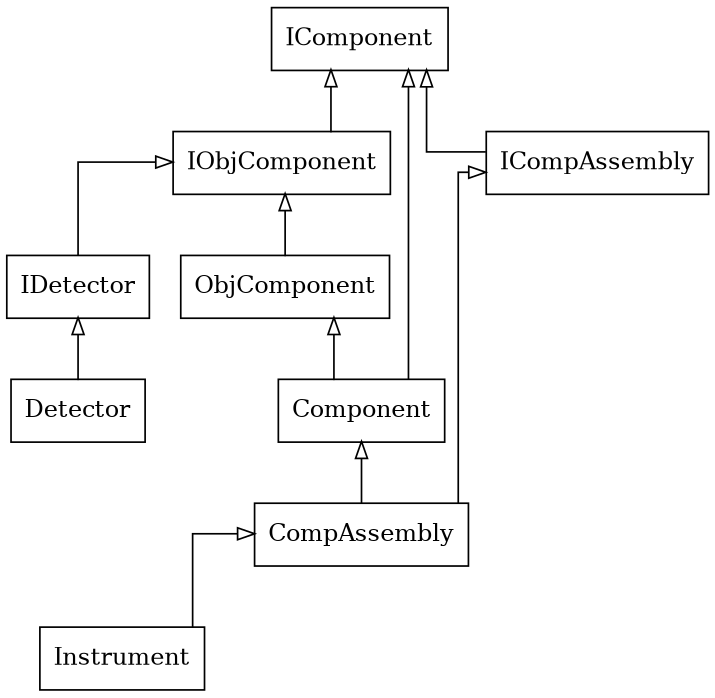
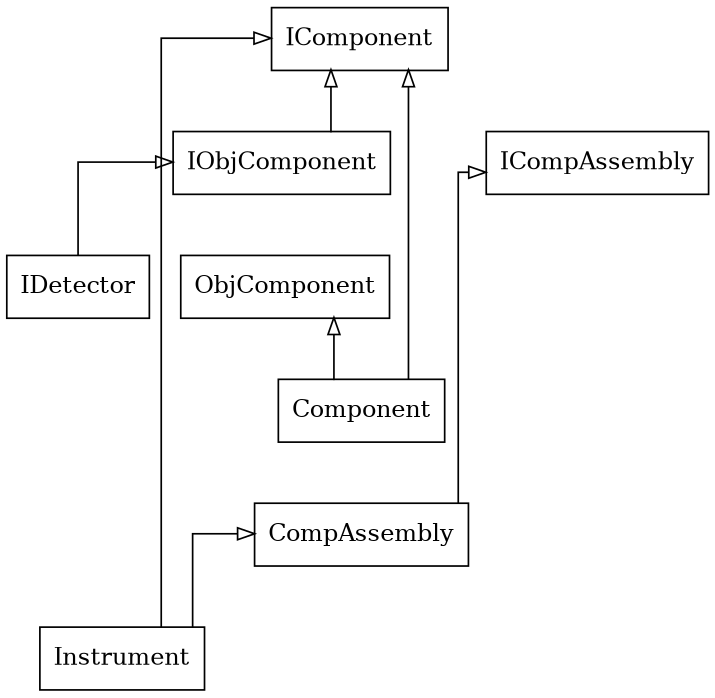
(427, 149) -> (161, 287)
(285, 233) -> none
(78, 411) -> none
(362, 481) -> none
